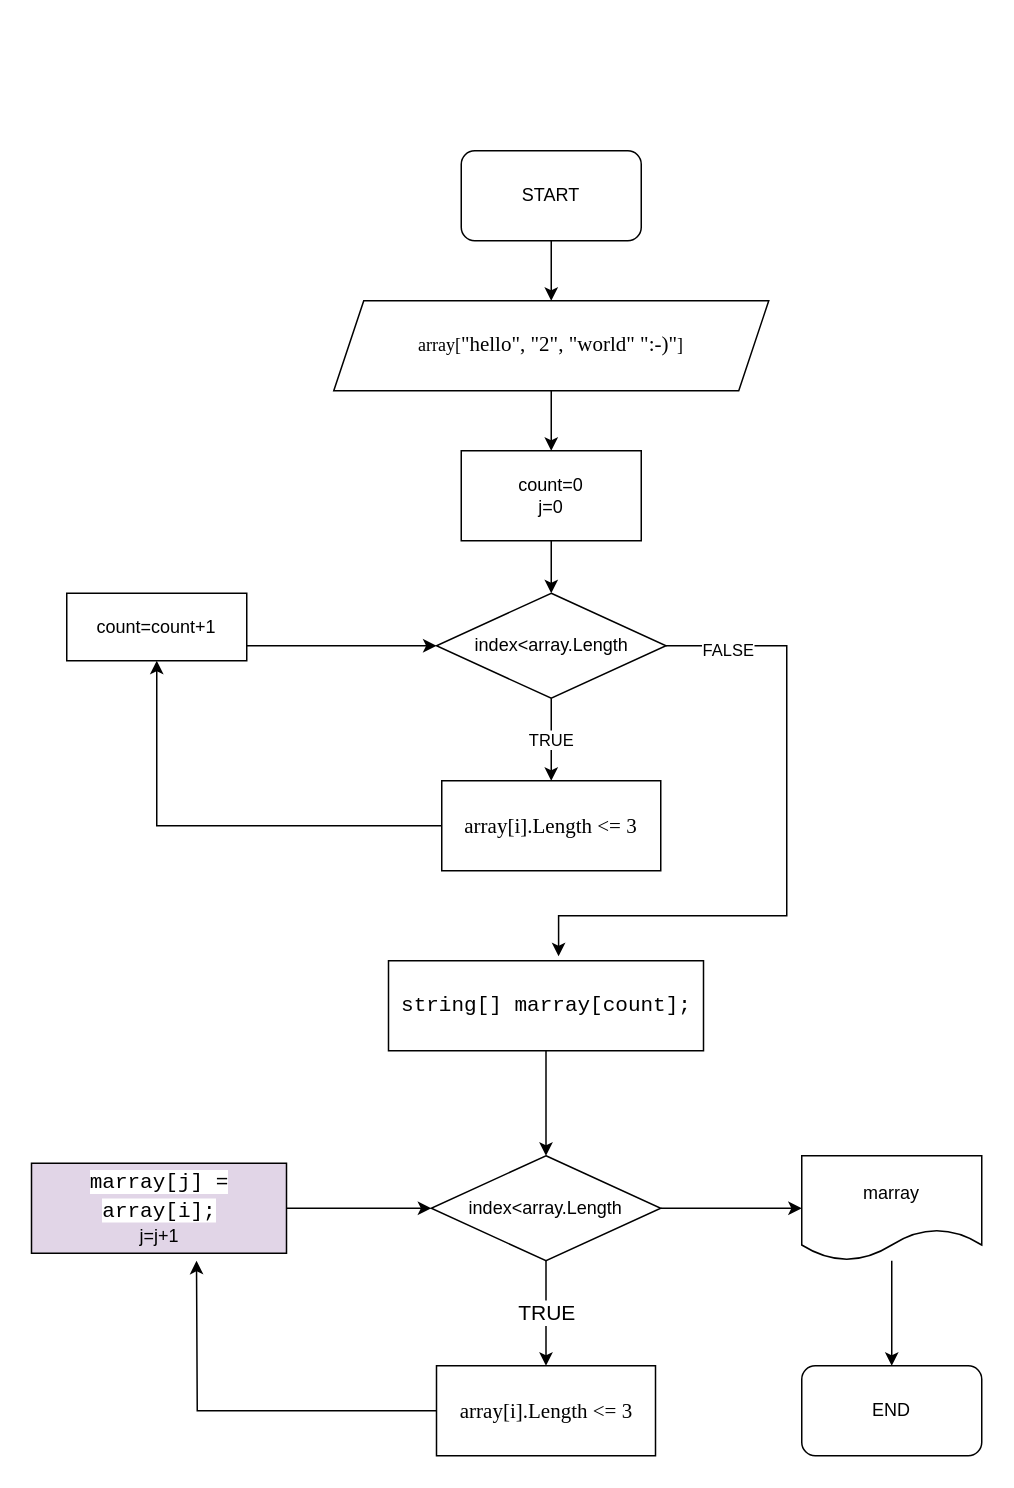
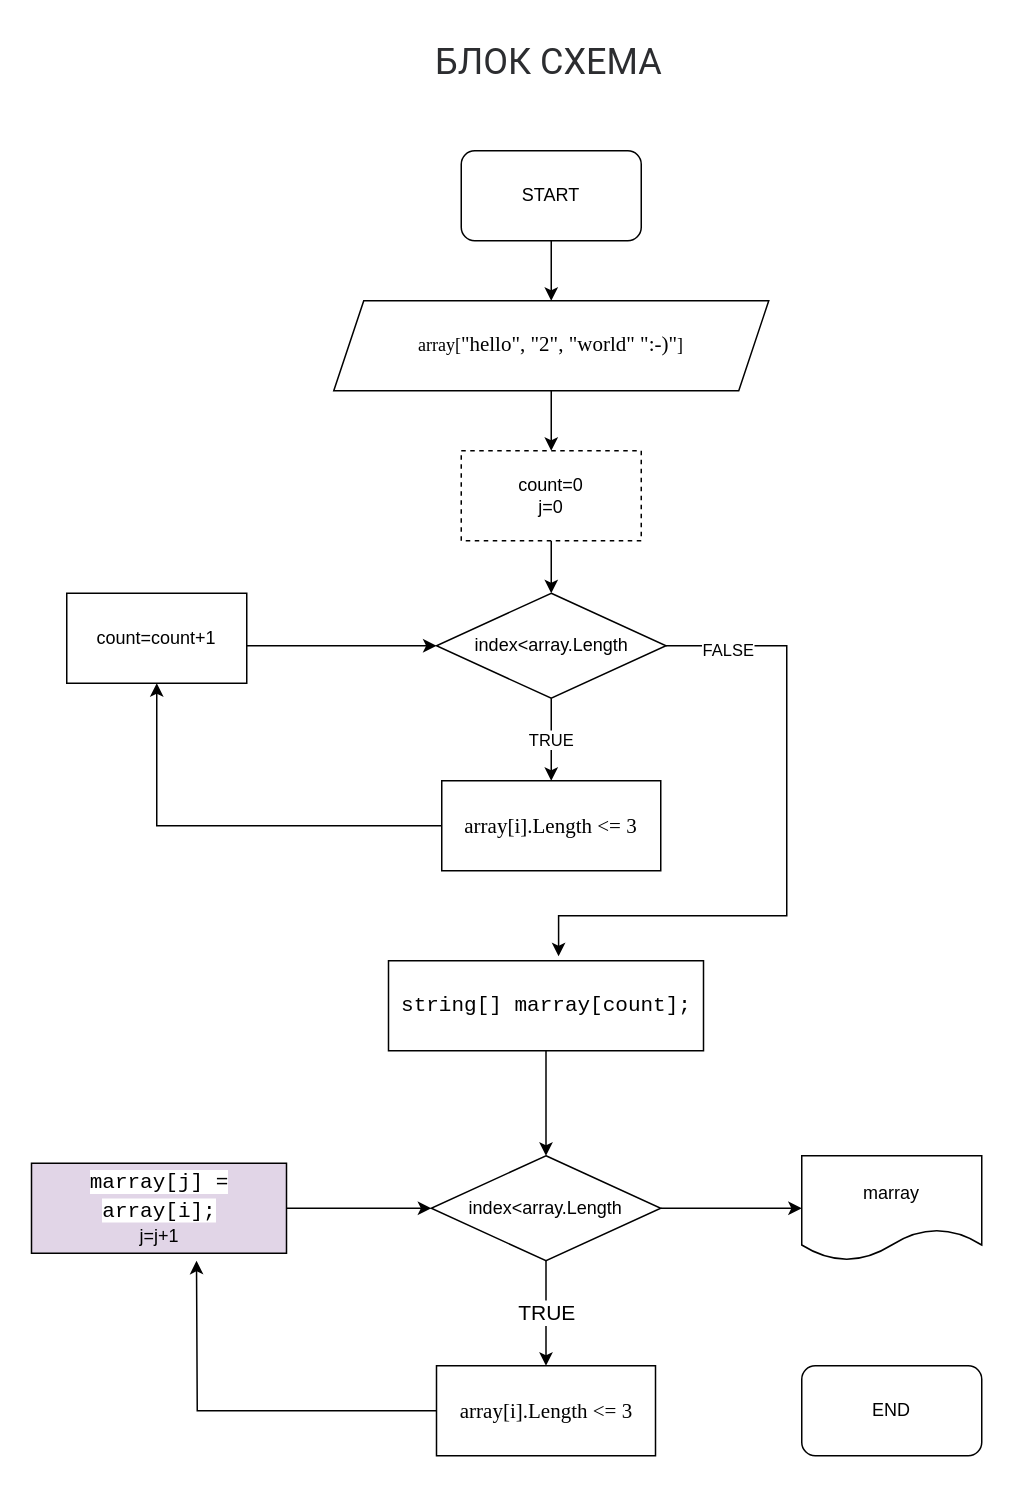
none -> (551, 61)
(551, 496) -> (551, 496)
(157, 627) -> (157, 638)
(892, 1308) -> none
